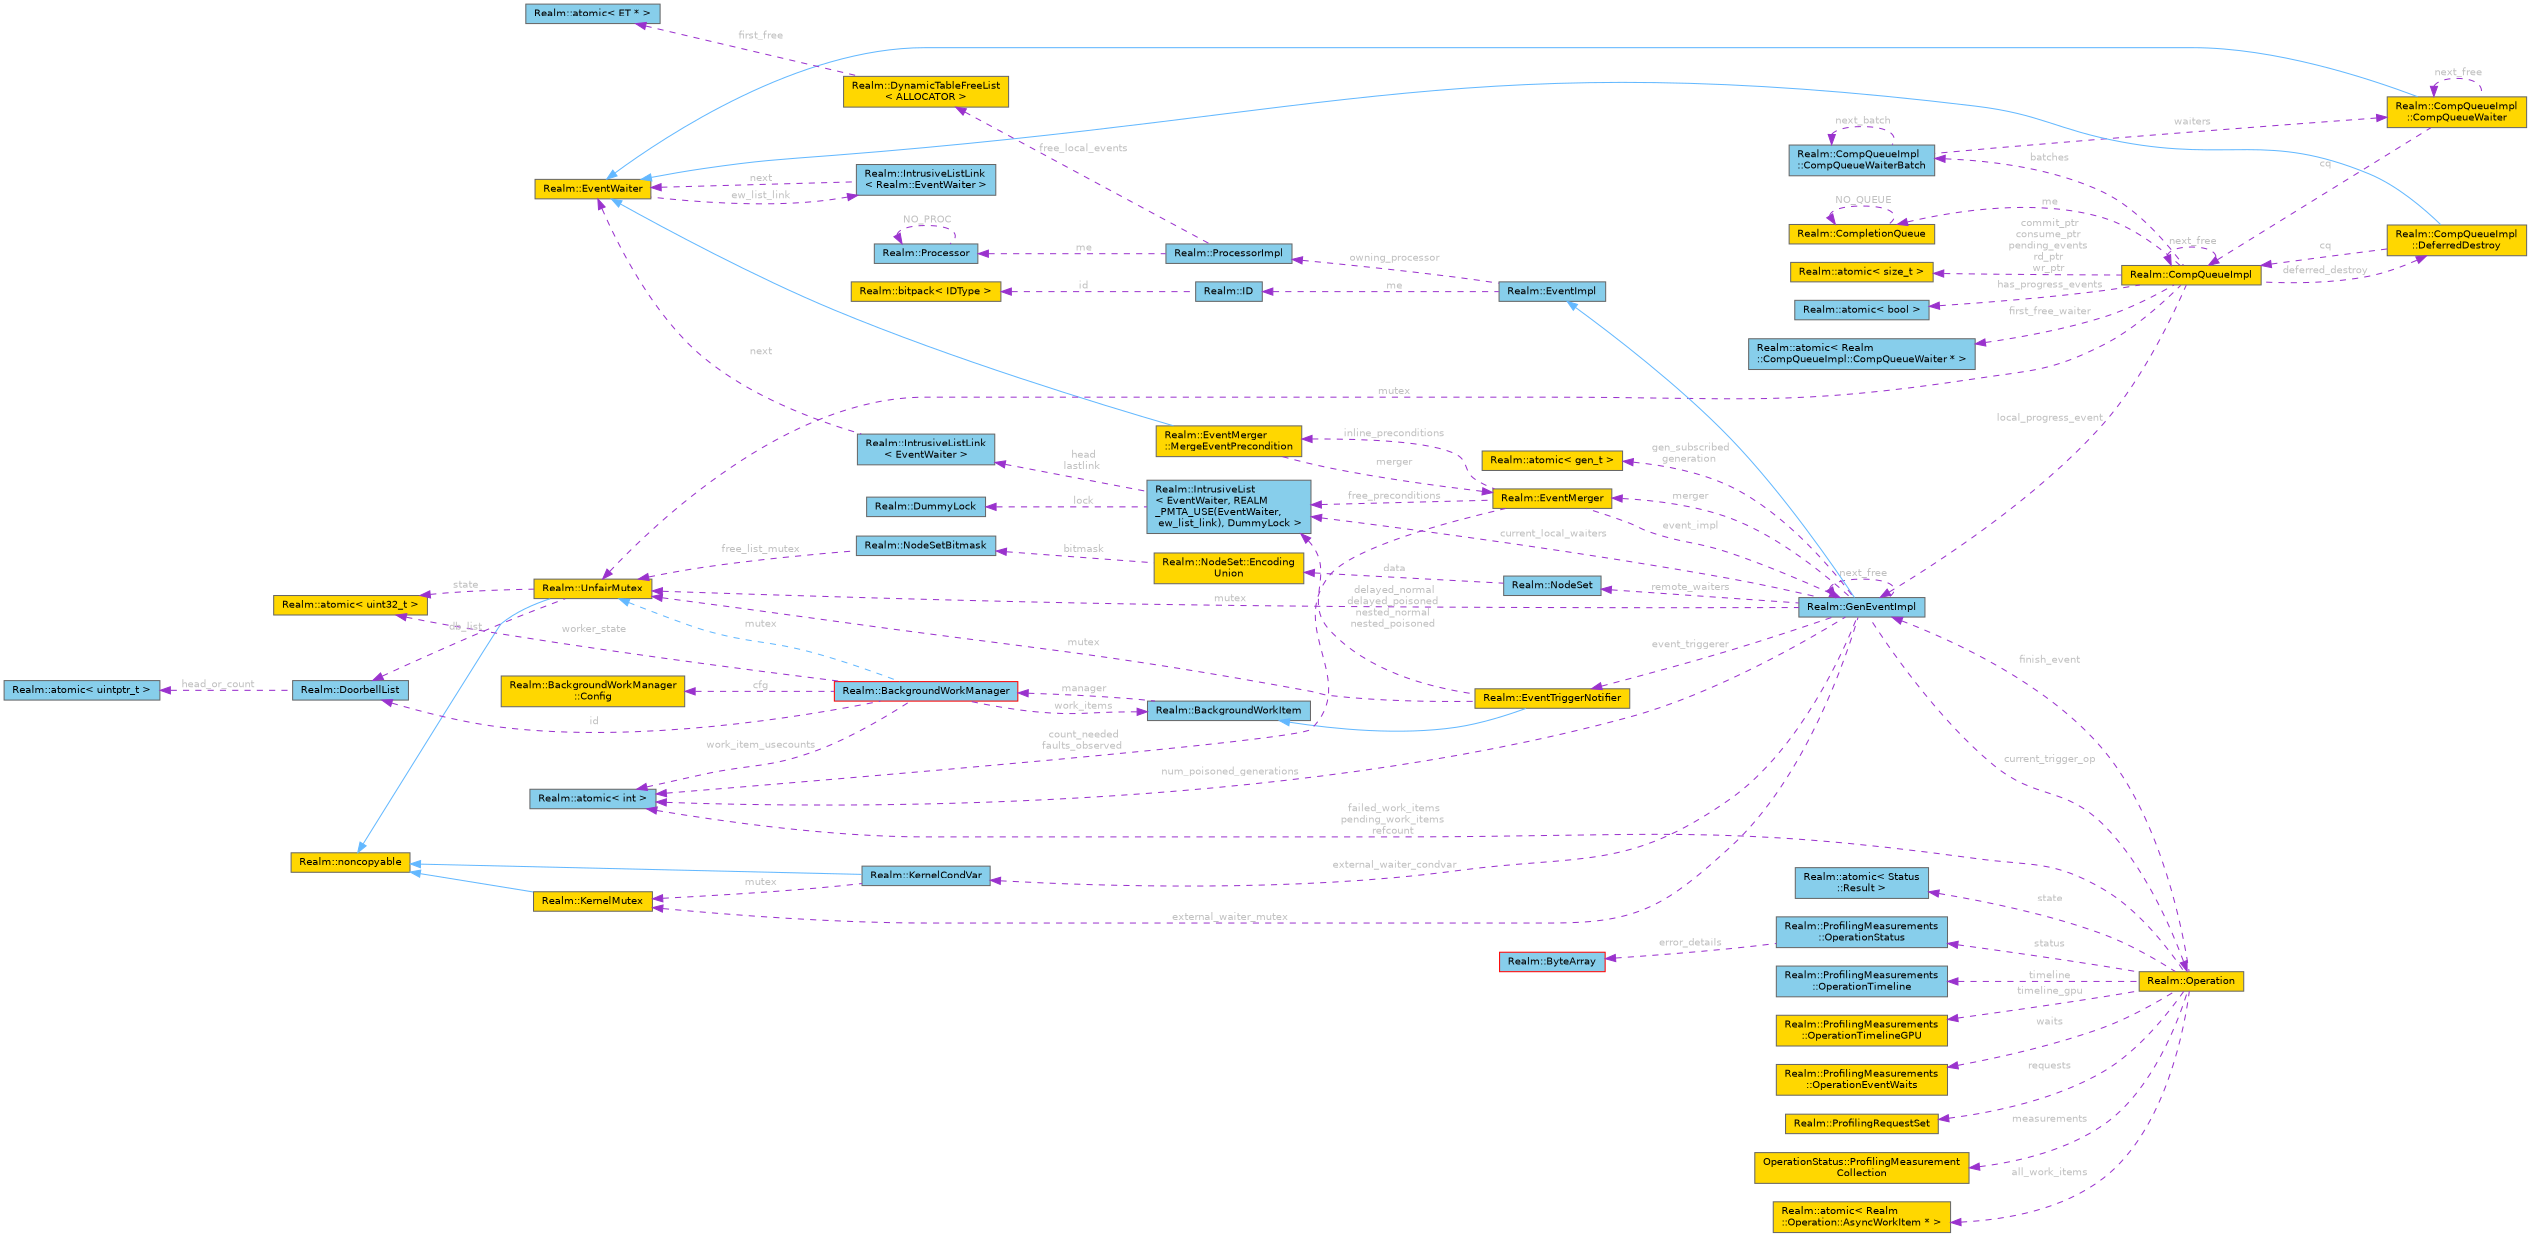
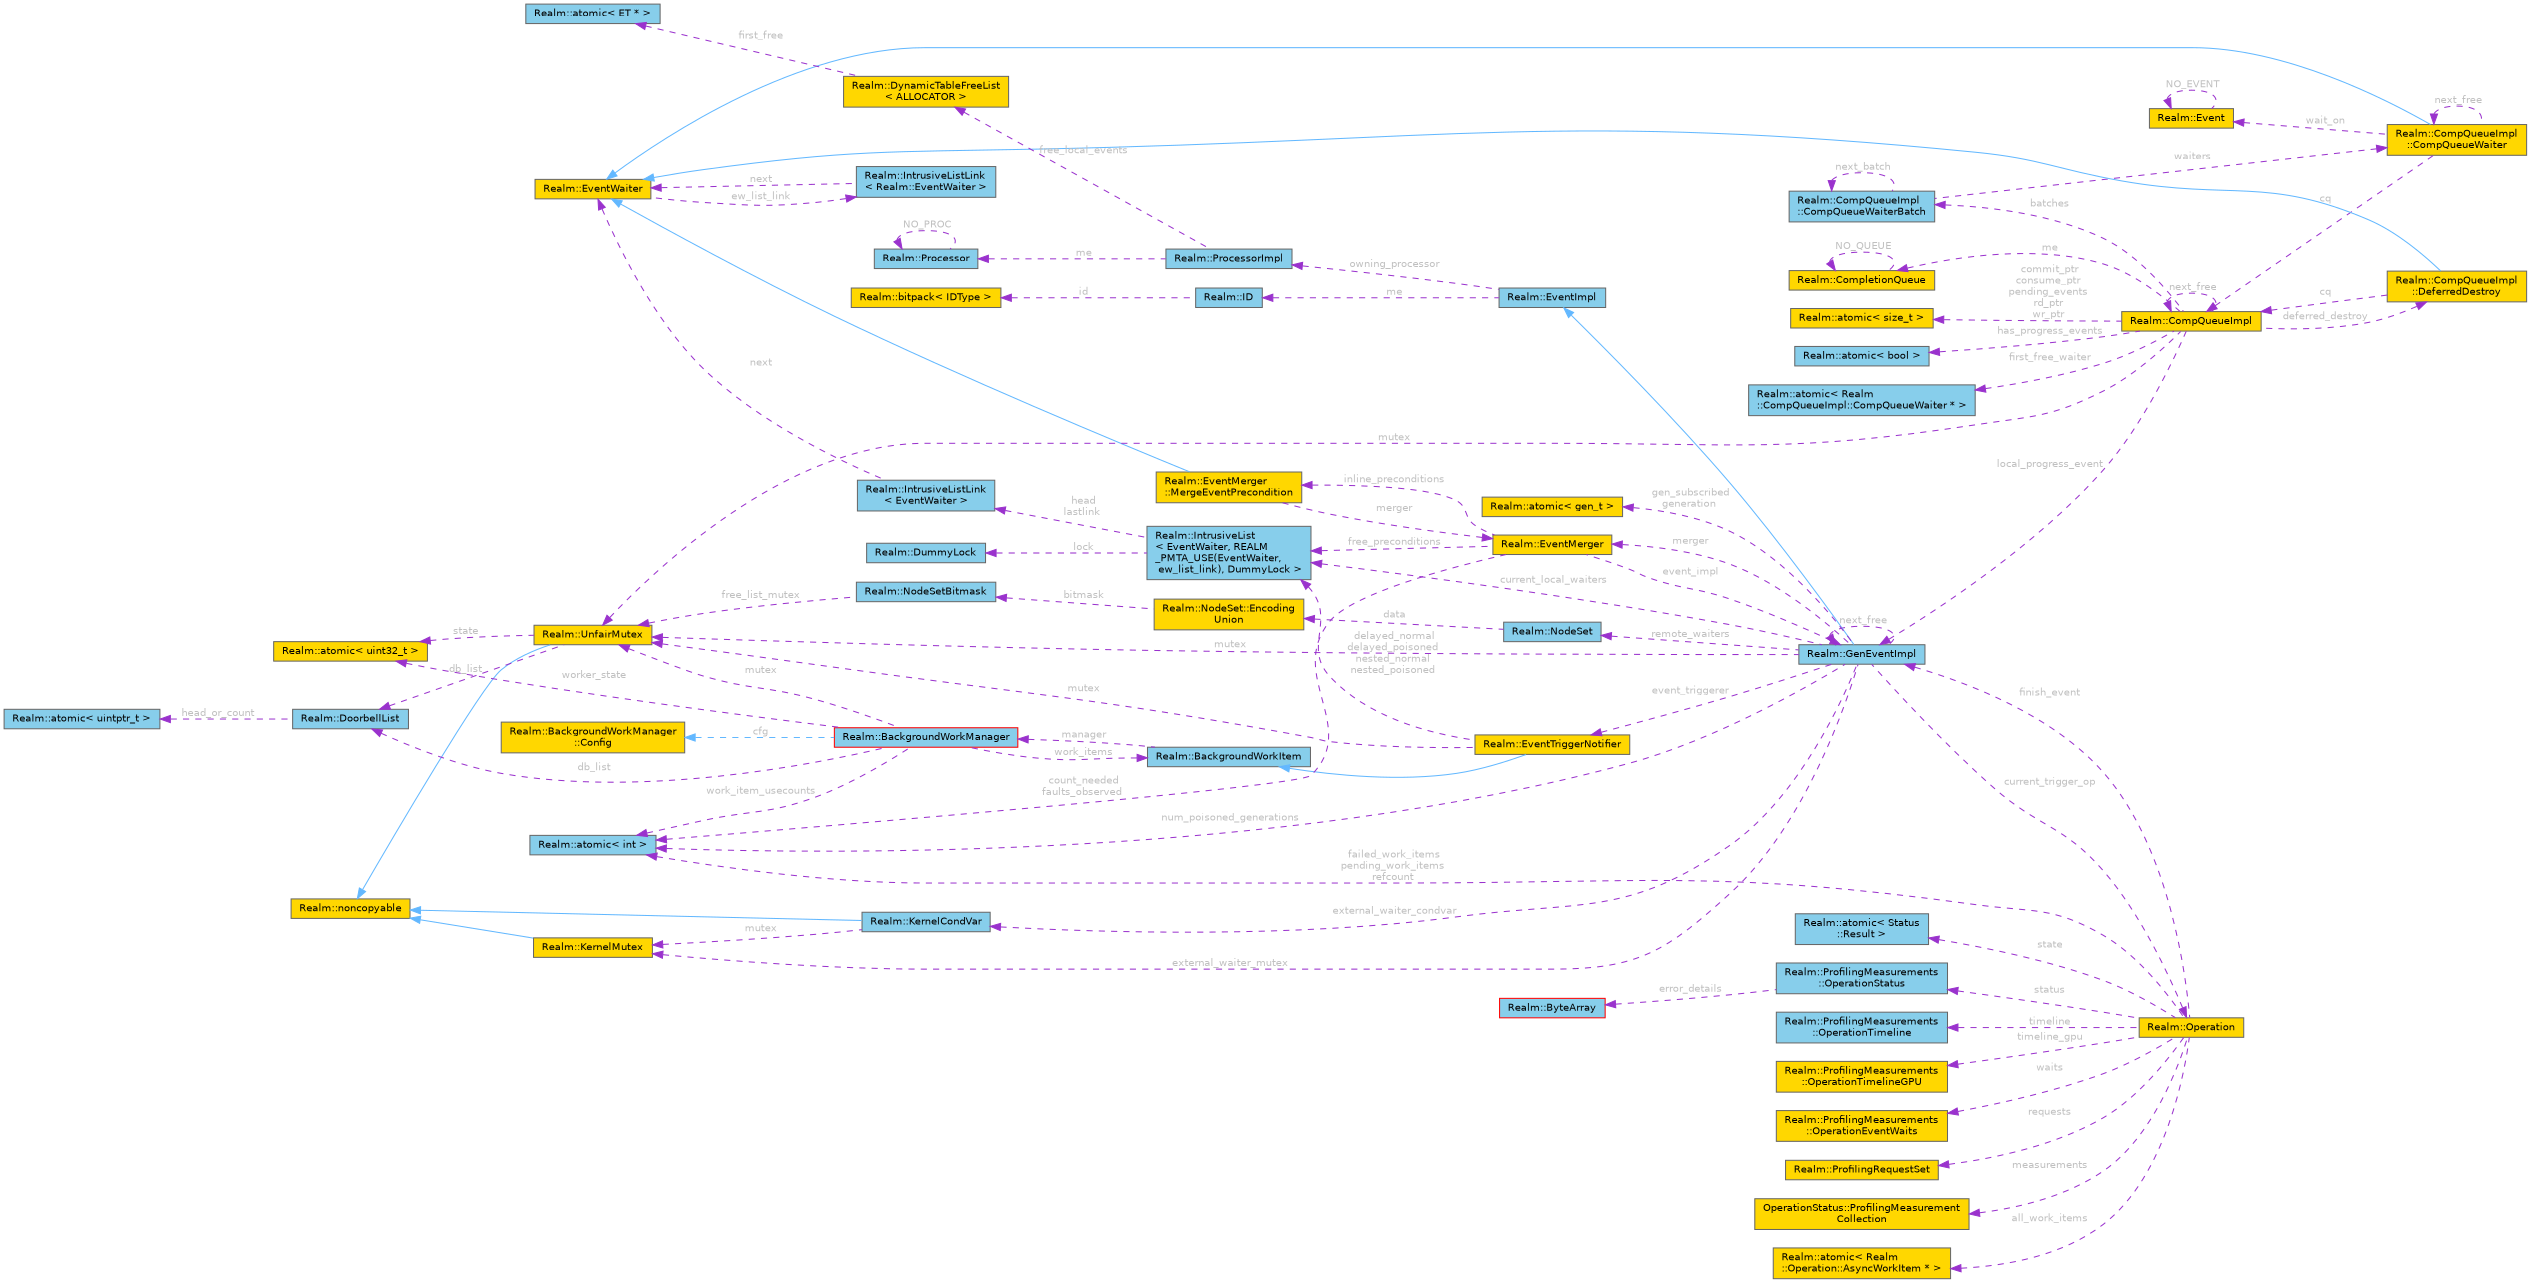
none -> (2191, 118)
(764, 643) -> (764, 689)
(765, 691) -> (765, 737)
(593, 722) -> (593, 768)
